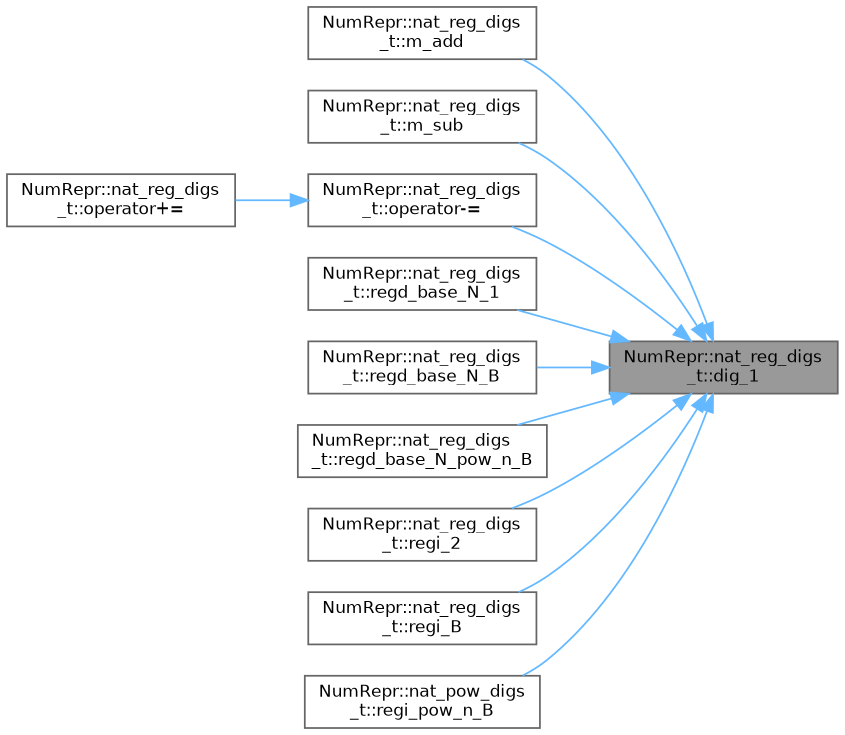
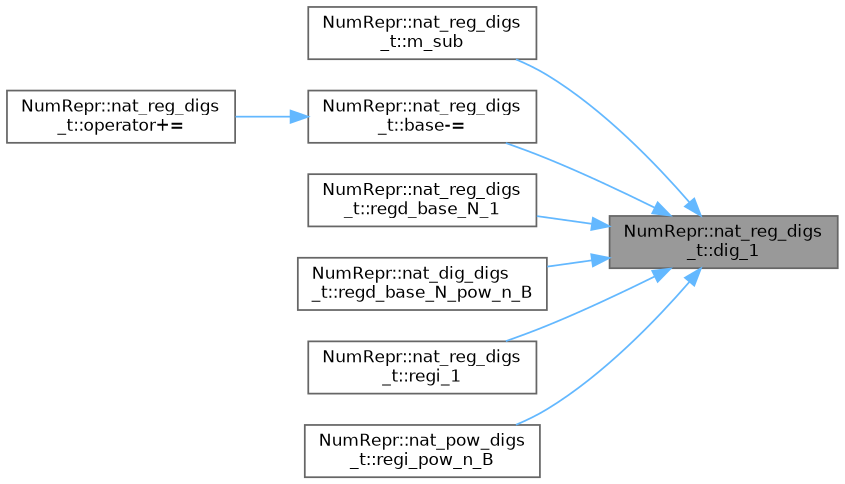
(422, 33) -> none
(422, 200) -> (422, 117)
(422, 367) -> none
(422, 451) -> (422, 284)
(422, 535) -> (422, 367)
(422, 618) -> none
